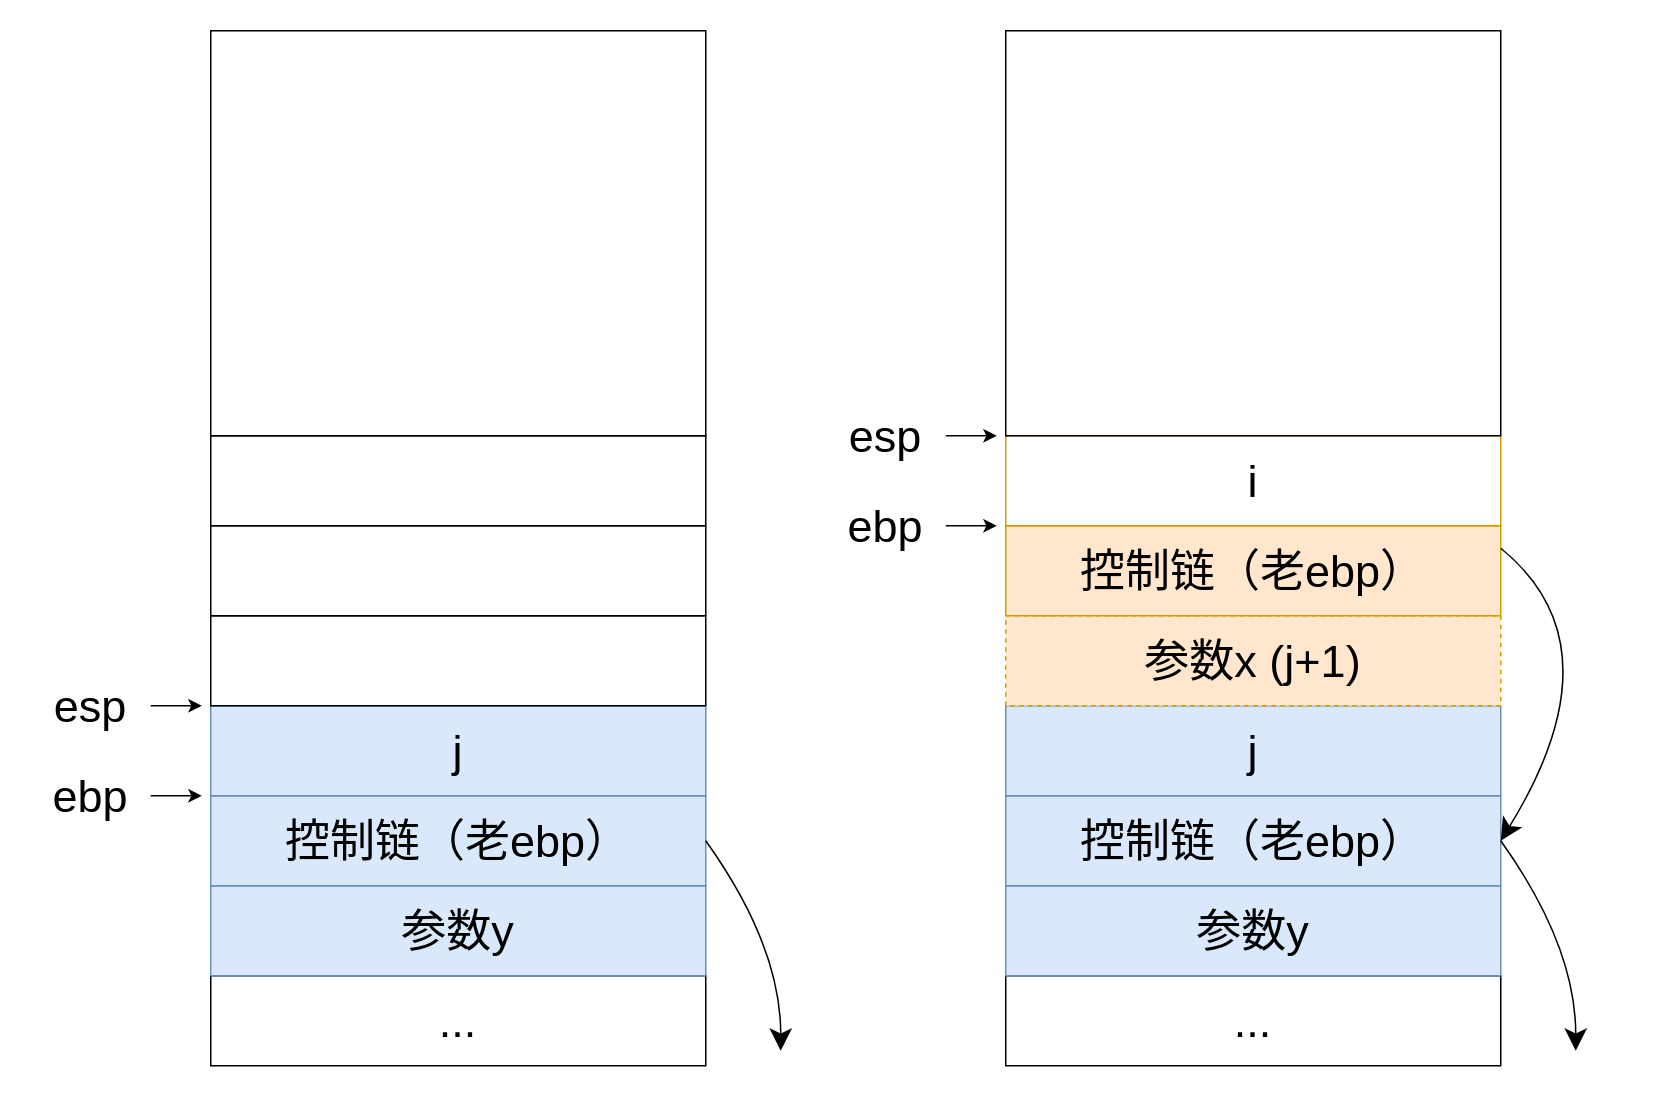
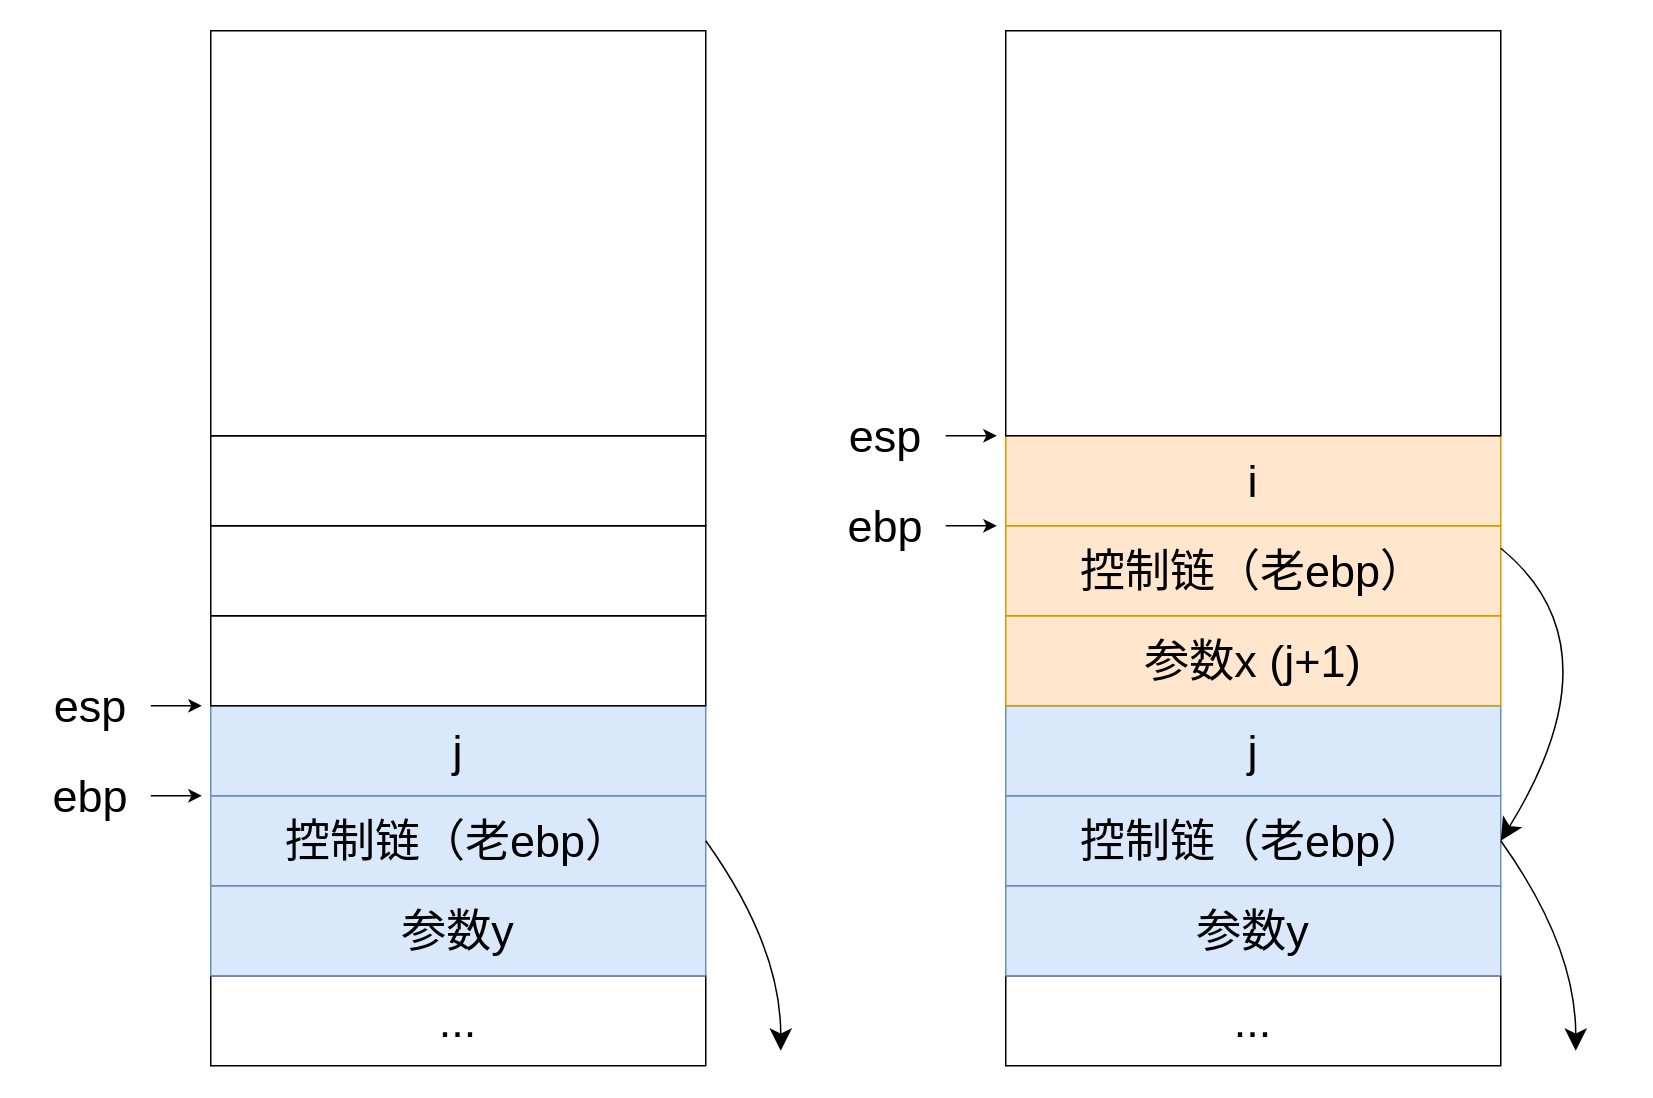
(1253, 481) -> (1253, 481)
(1253, 661) -> (1253, 661)
